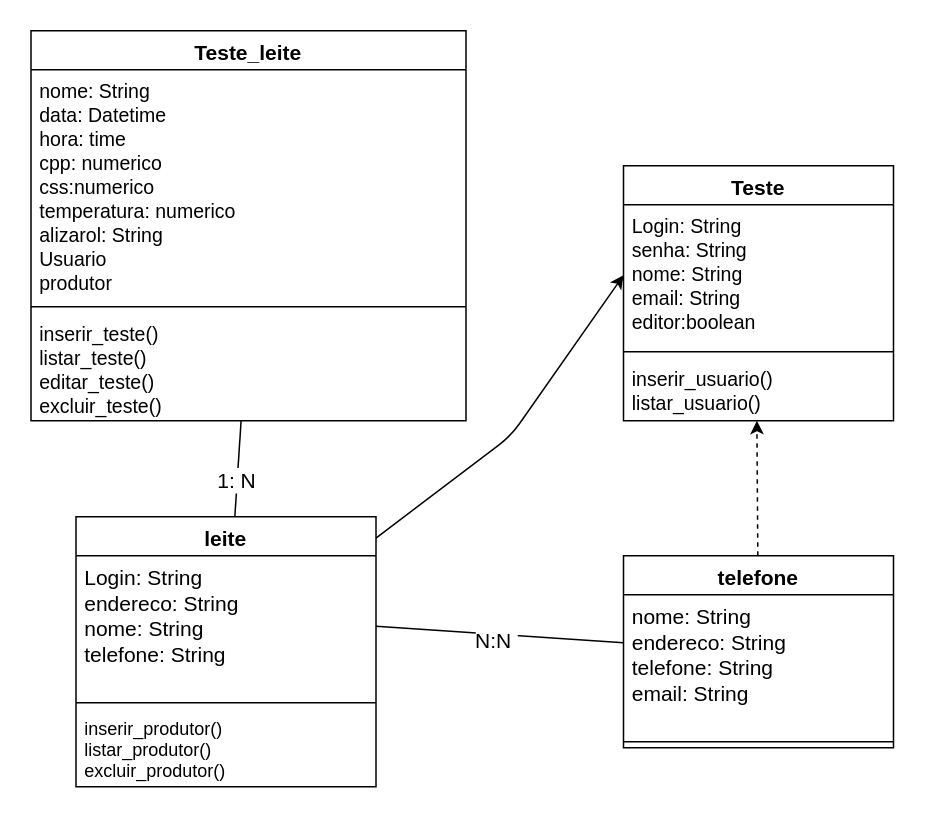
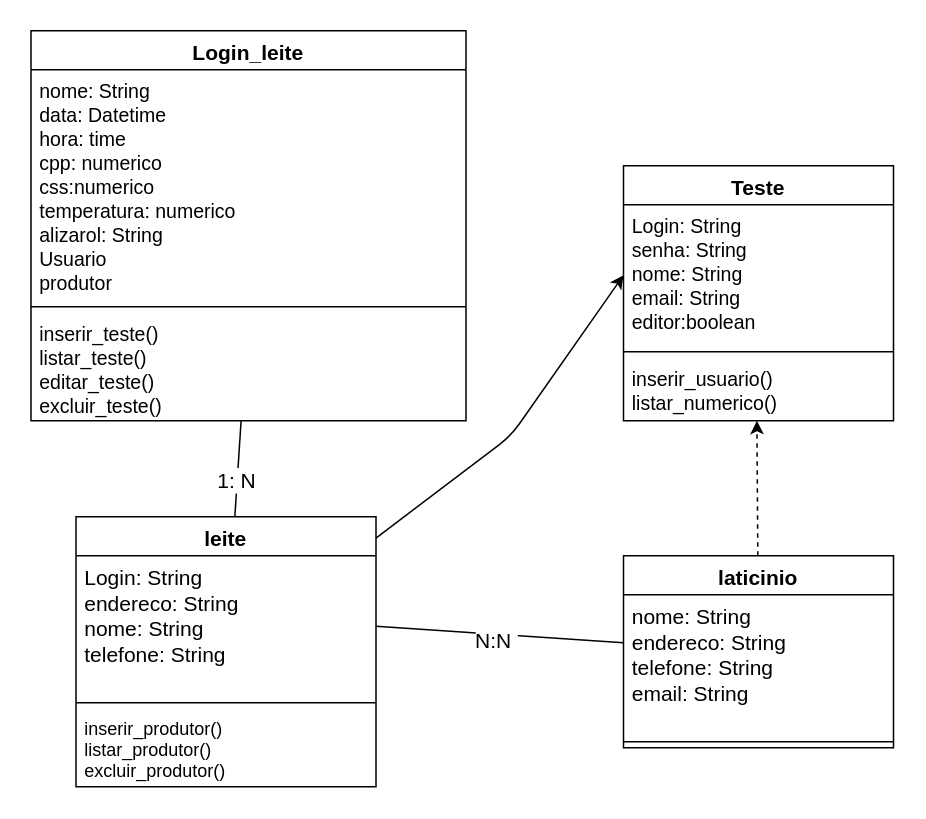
(248, 53) -> (248, 53)
(717, 379) -> (717, 379)
(758, 578) -> (758, 578)
